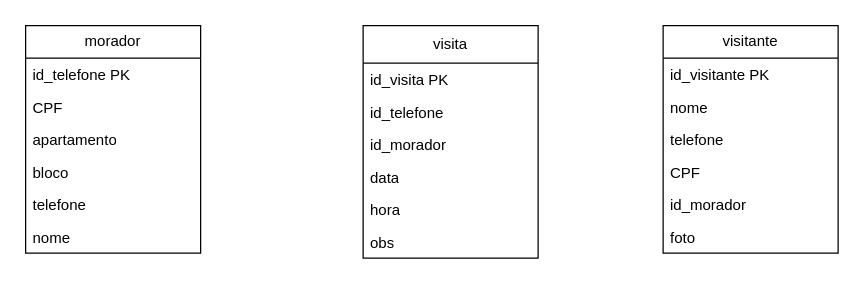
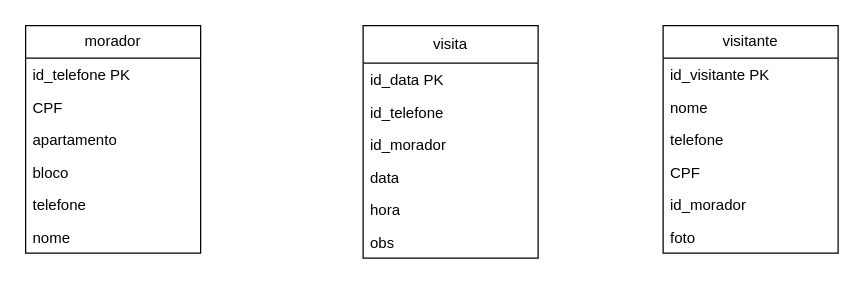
(413, 81) -> (409, 81)
